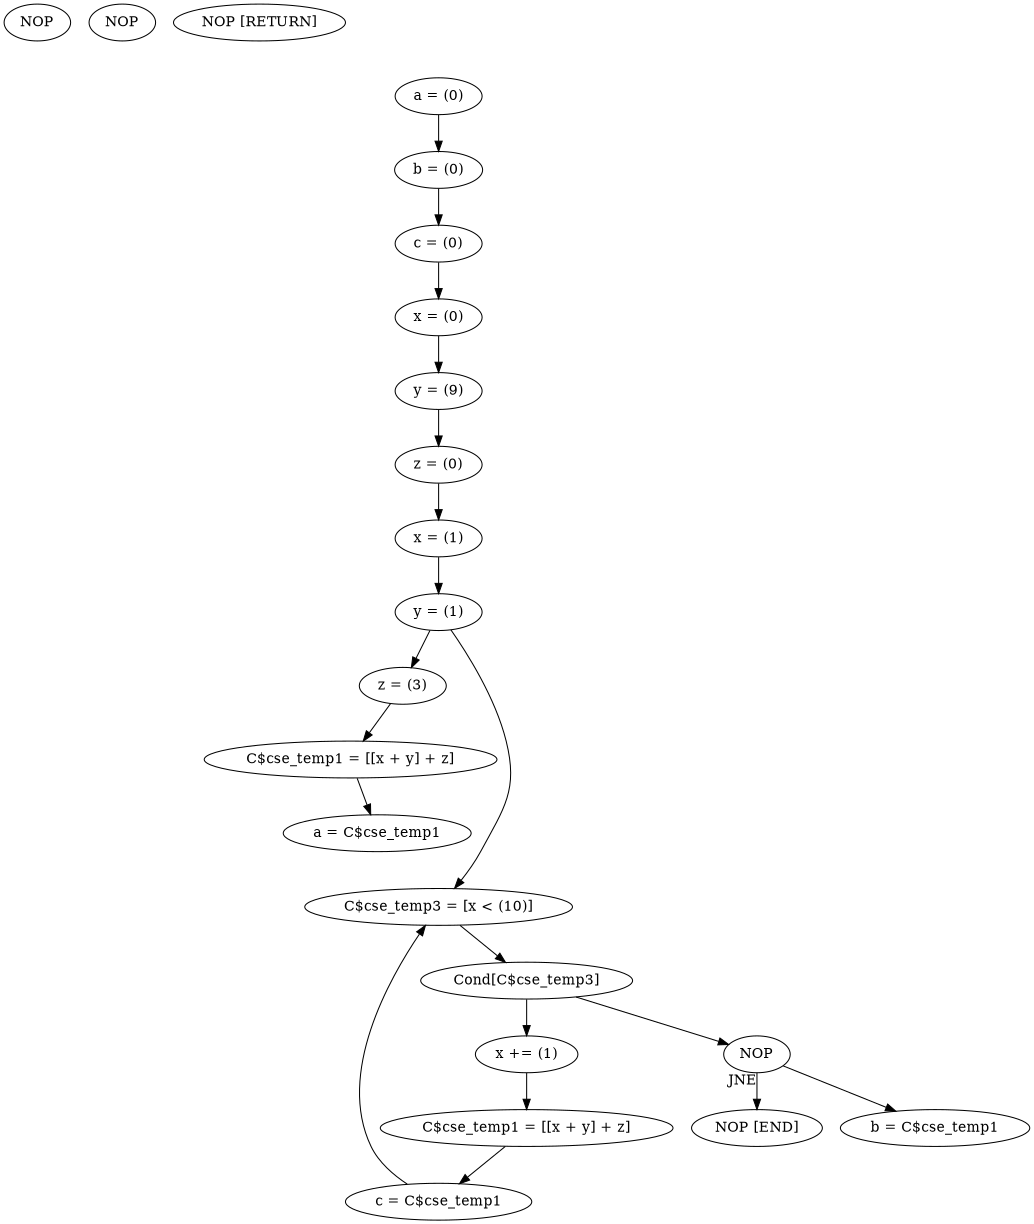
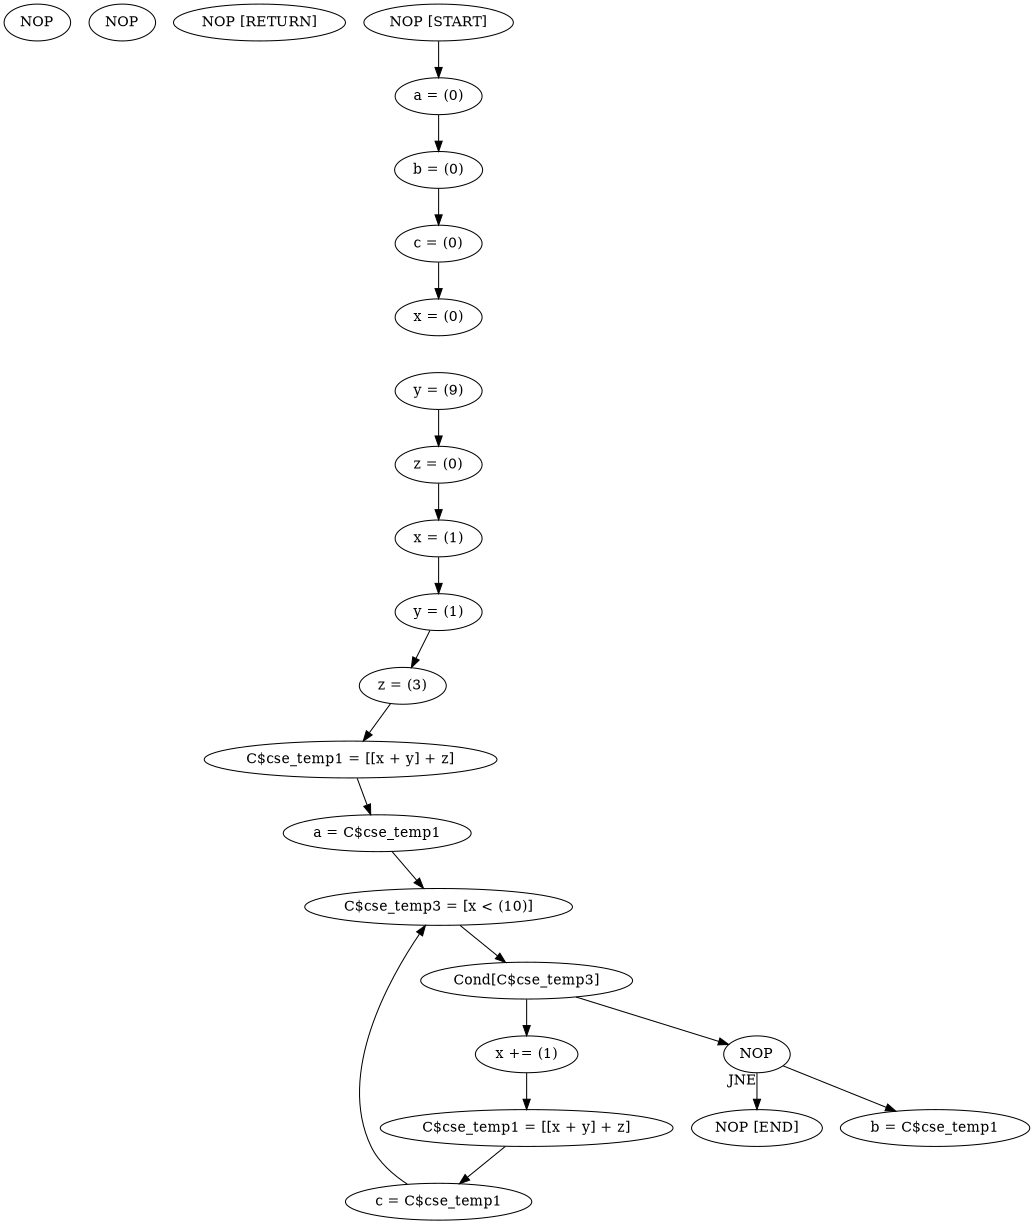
none -> (439, 23)
(439, 349) -> none
(509, 754) -> (404, 866)
